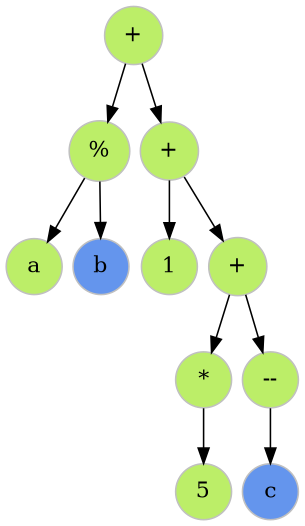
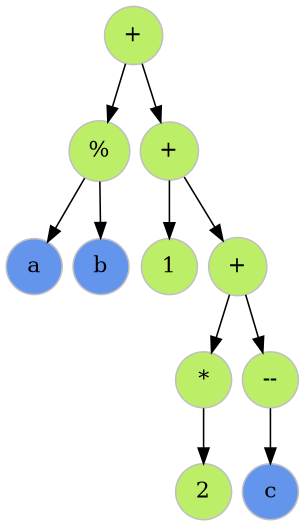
(34, 267) -> (34, 267)
(204, 492) -> (204, 492)
